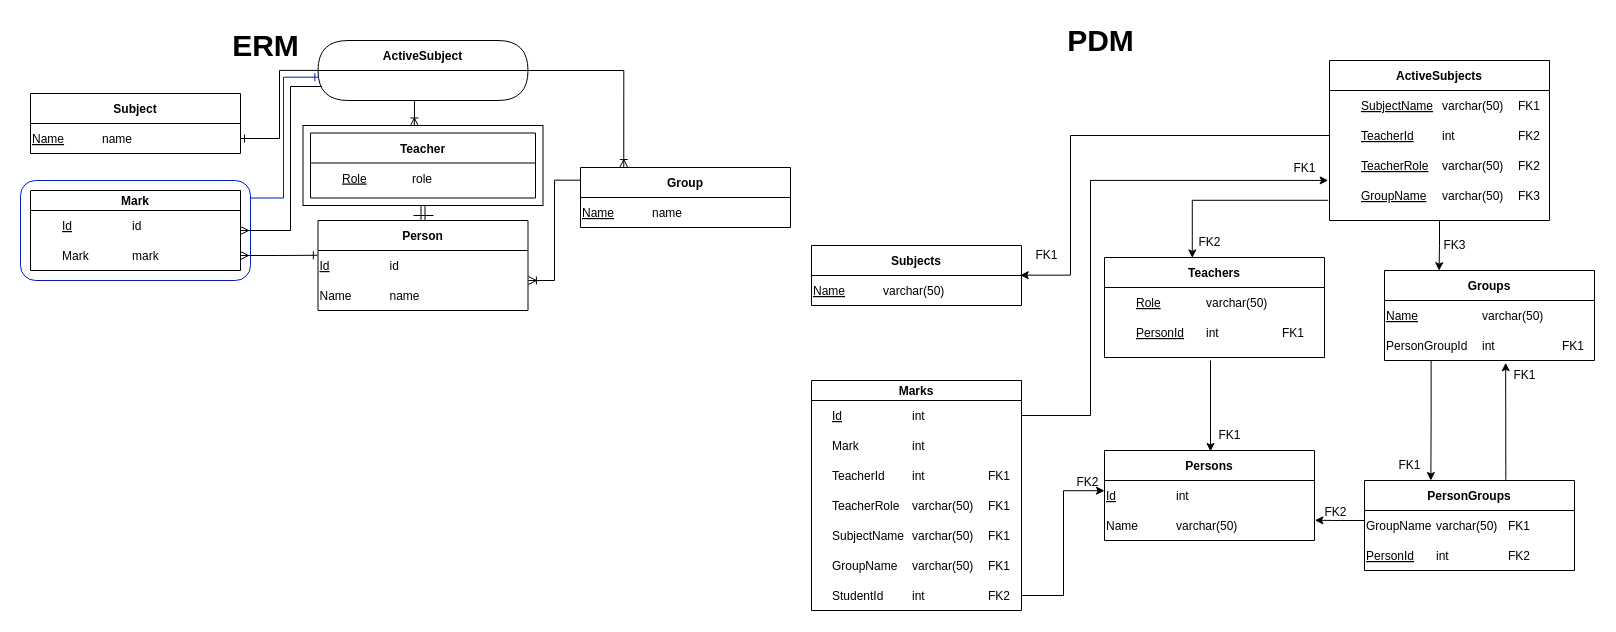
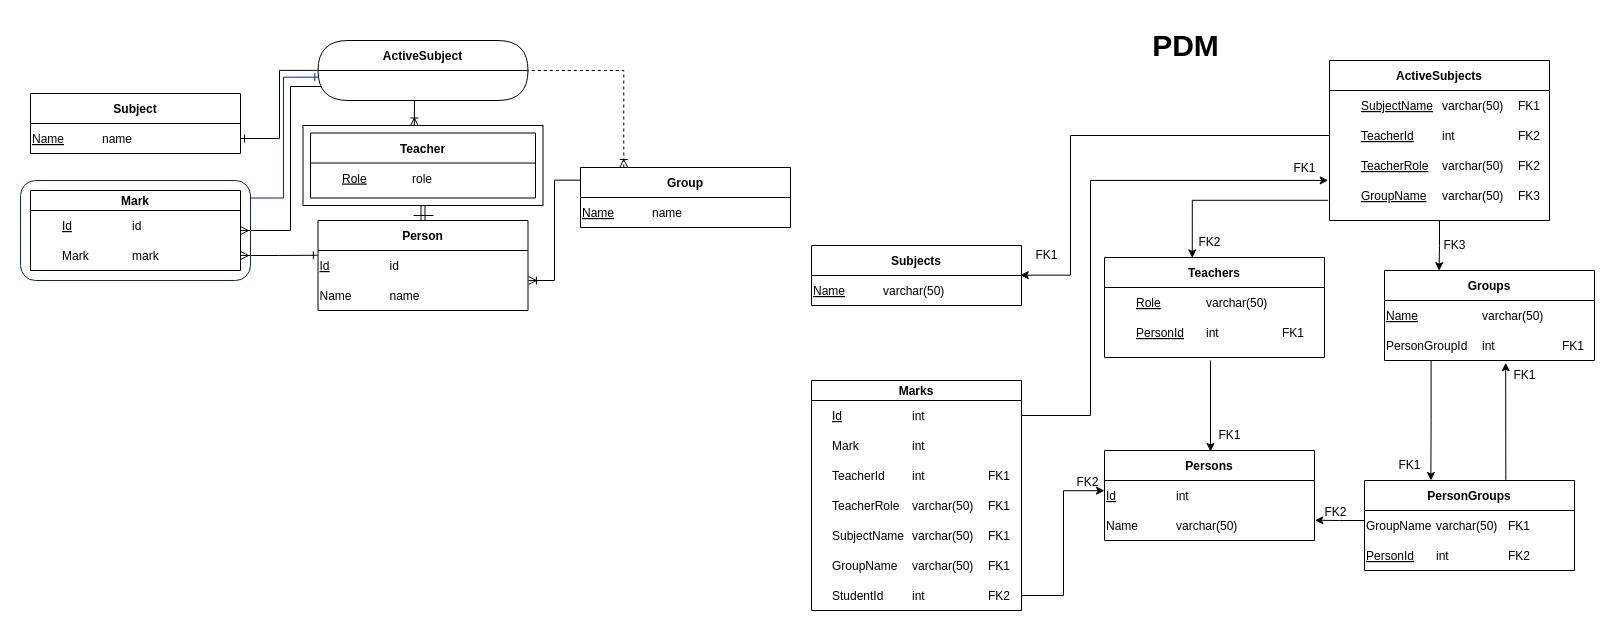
(1101, 41) -> (1186, 46)
(266, 46) -> none
(624, 72) -> (624, 72)
